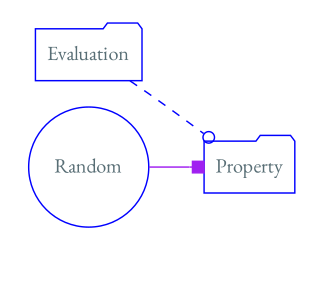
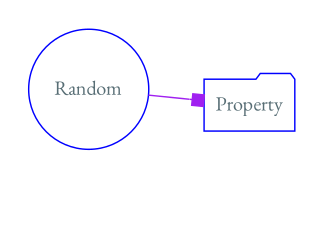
(89, 55) -> none
